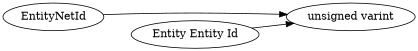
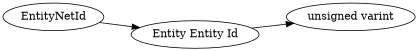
(191, 13) -> (116, 25)
